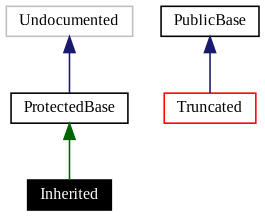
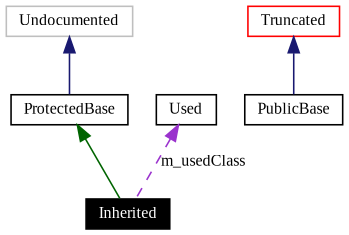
(210, 73) -> (294, 74)
none -> (186, 110)
